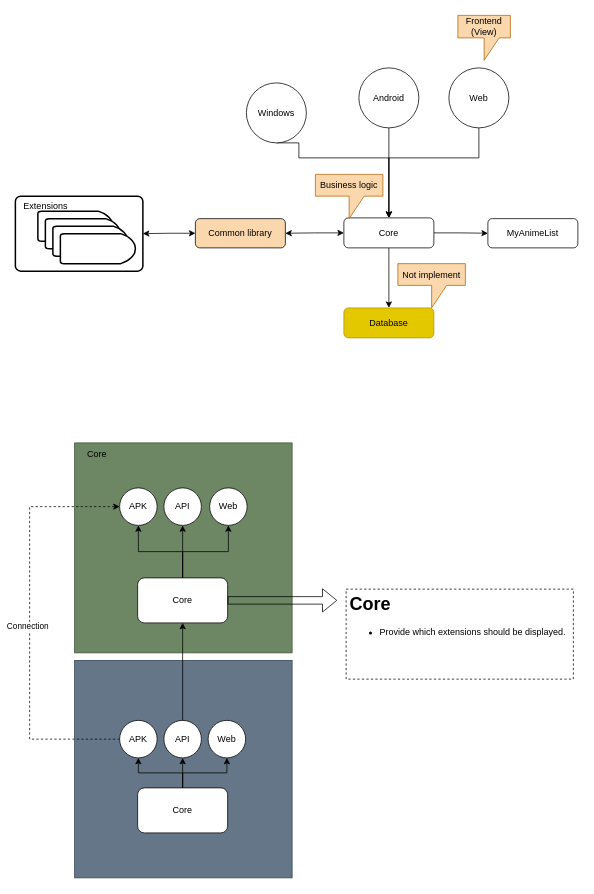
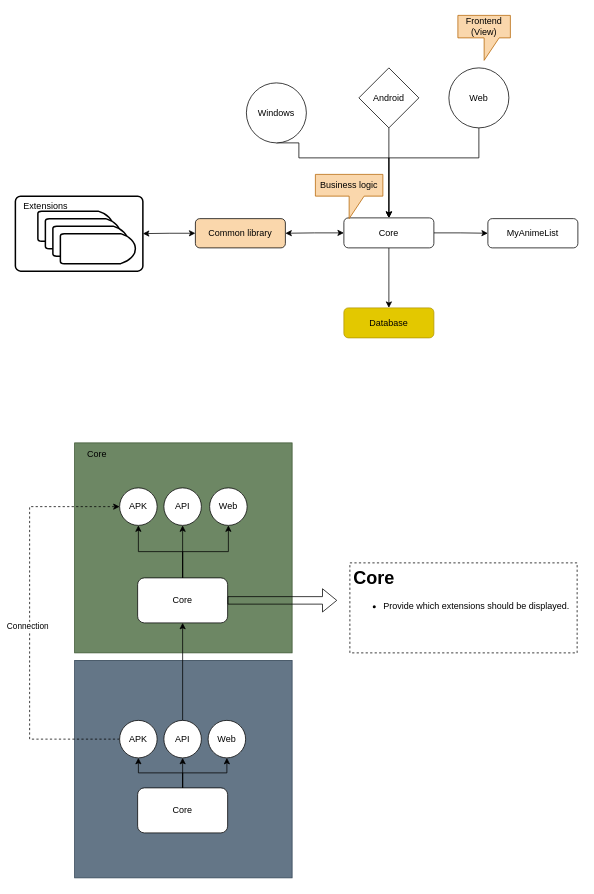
(389, 98) -> (389, 98)
(432, 286) -> none
(460, 634) -> (464, 608)
